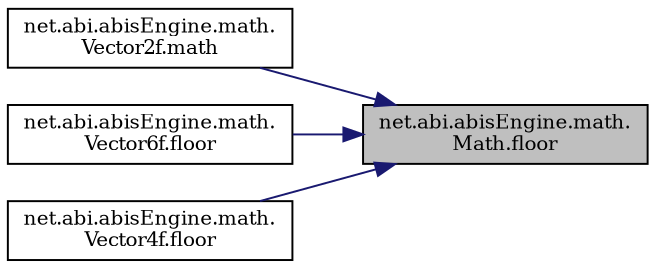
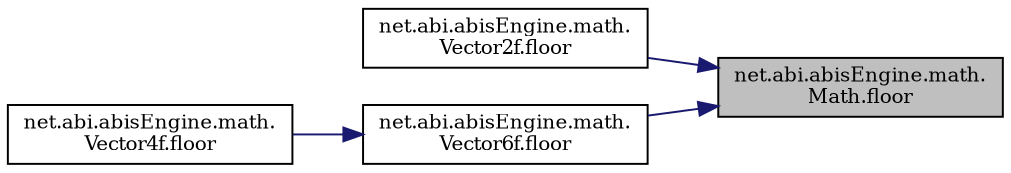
(150, 38) -> (505, 38)
(318, 185) -> (318, 134)
